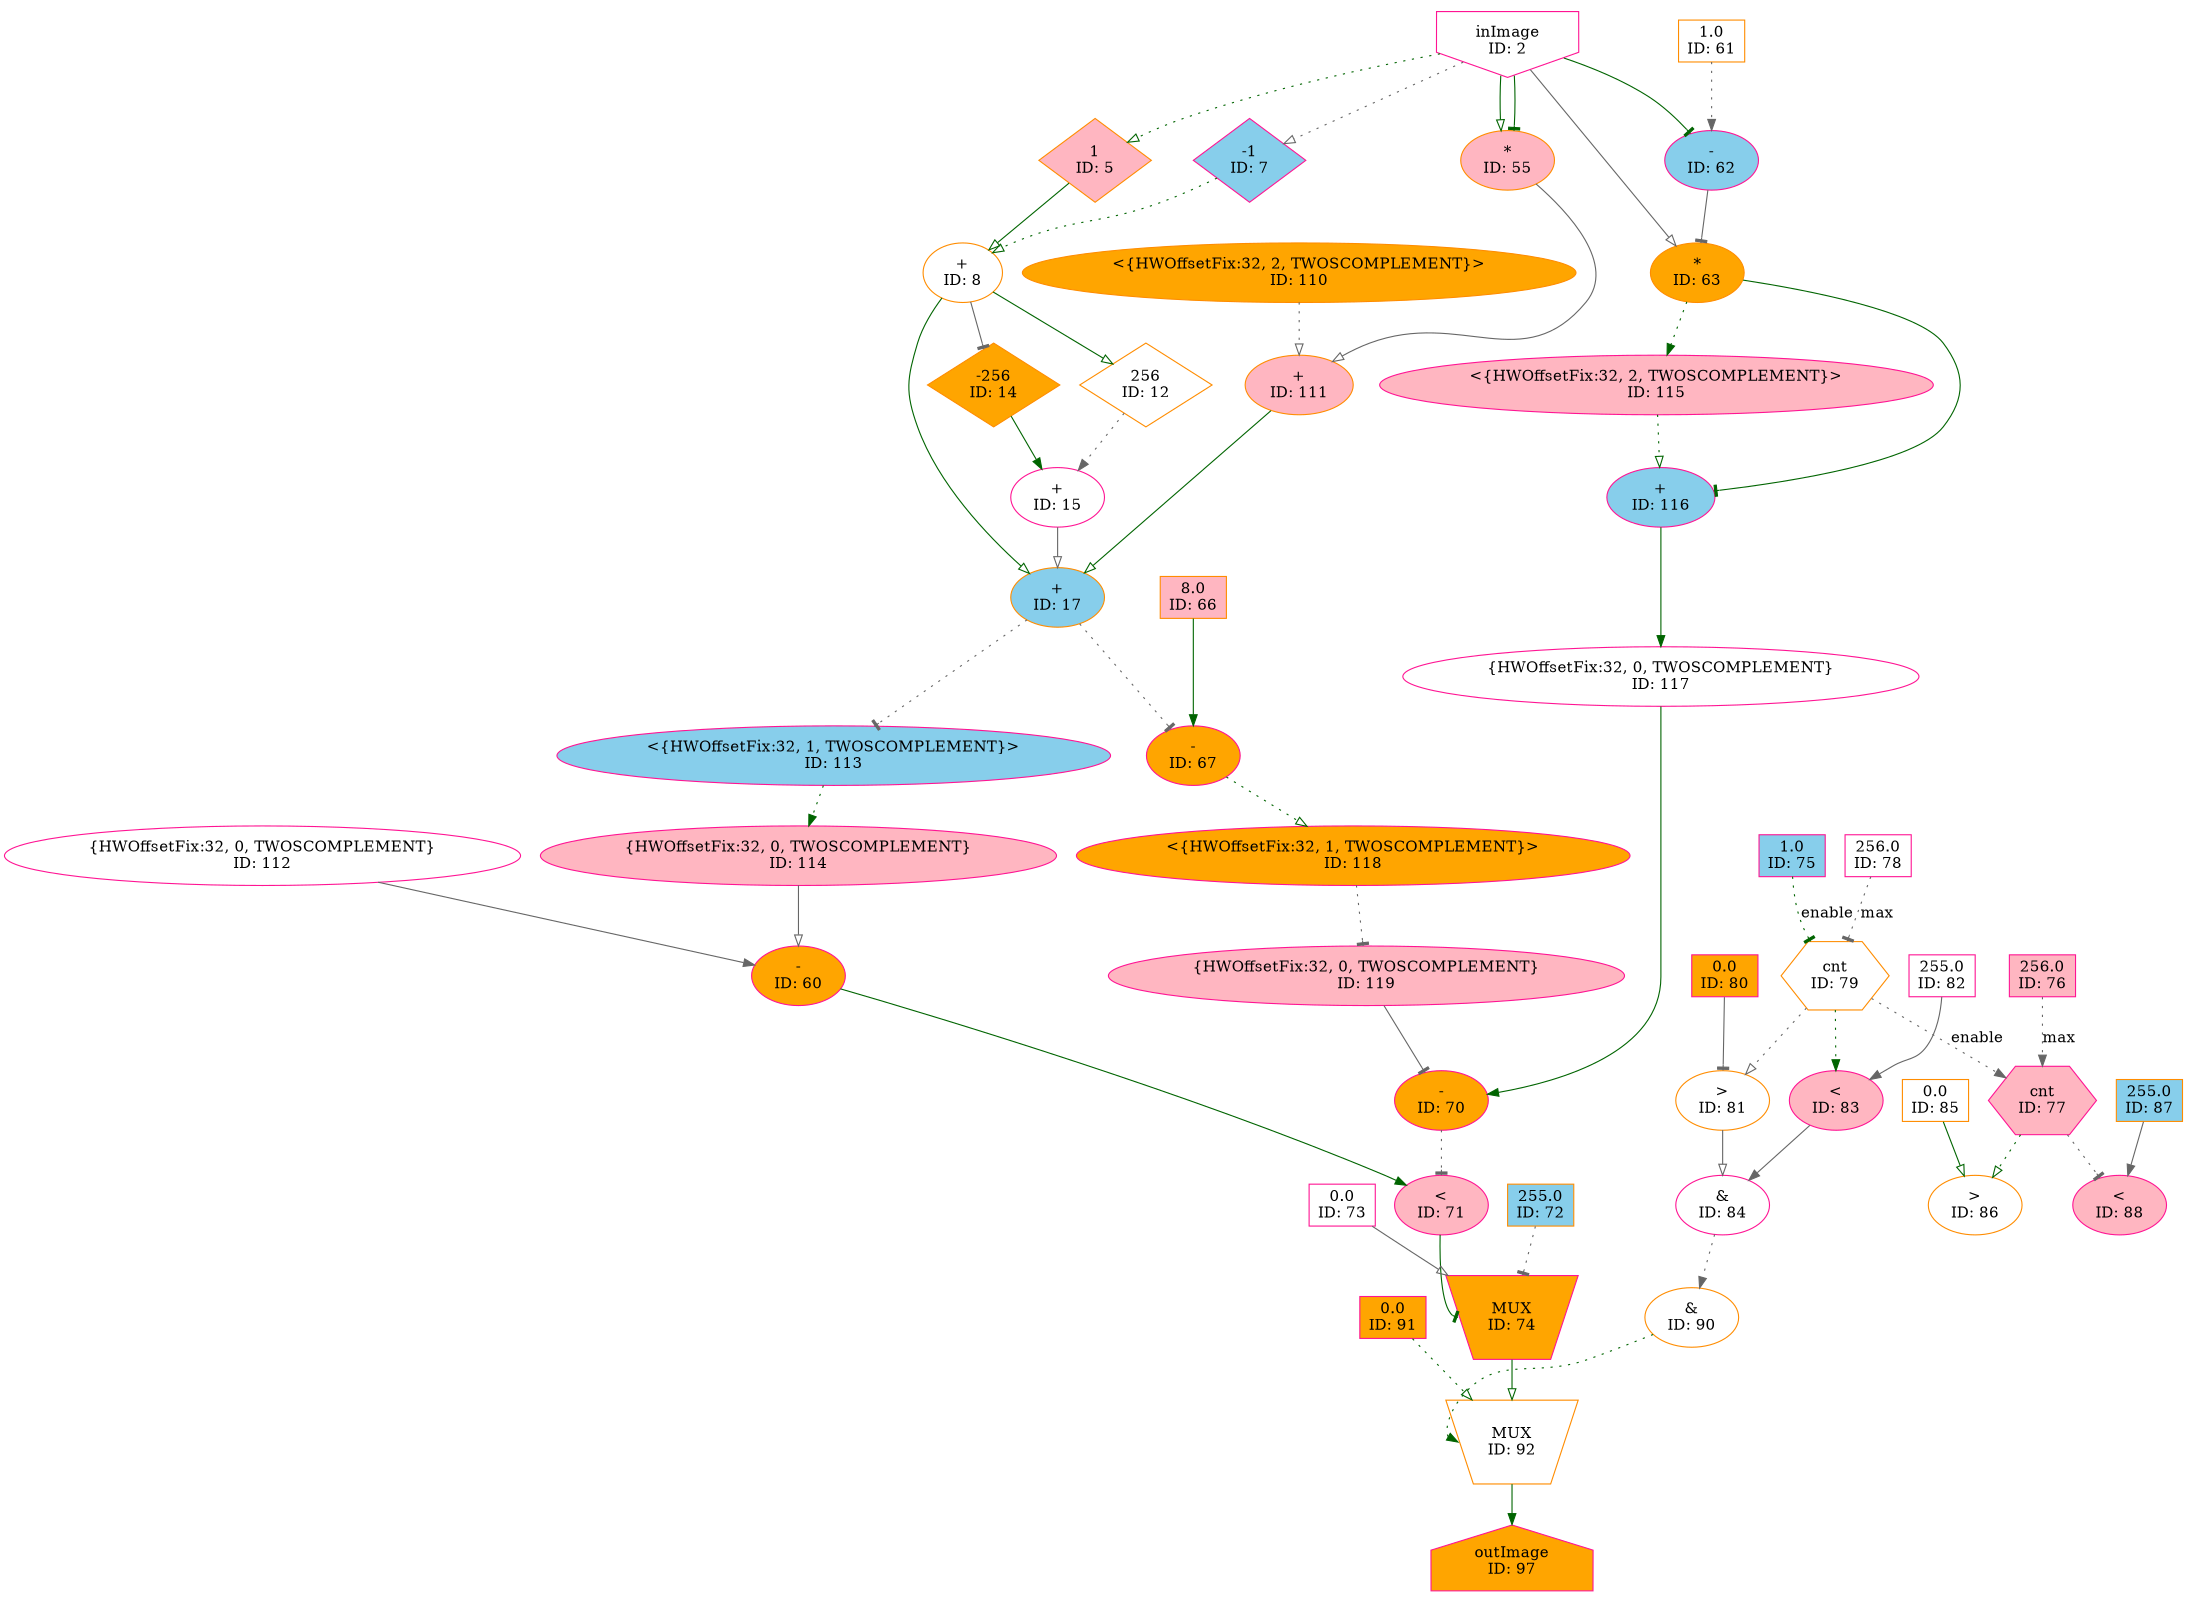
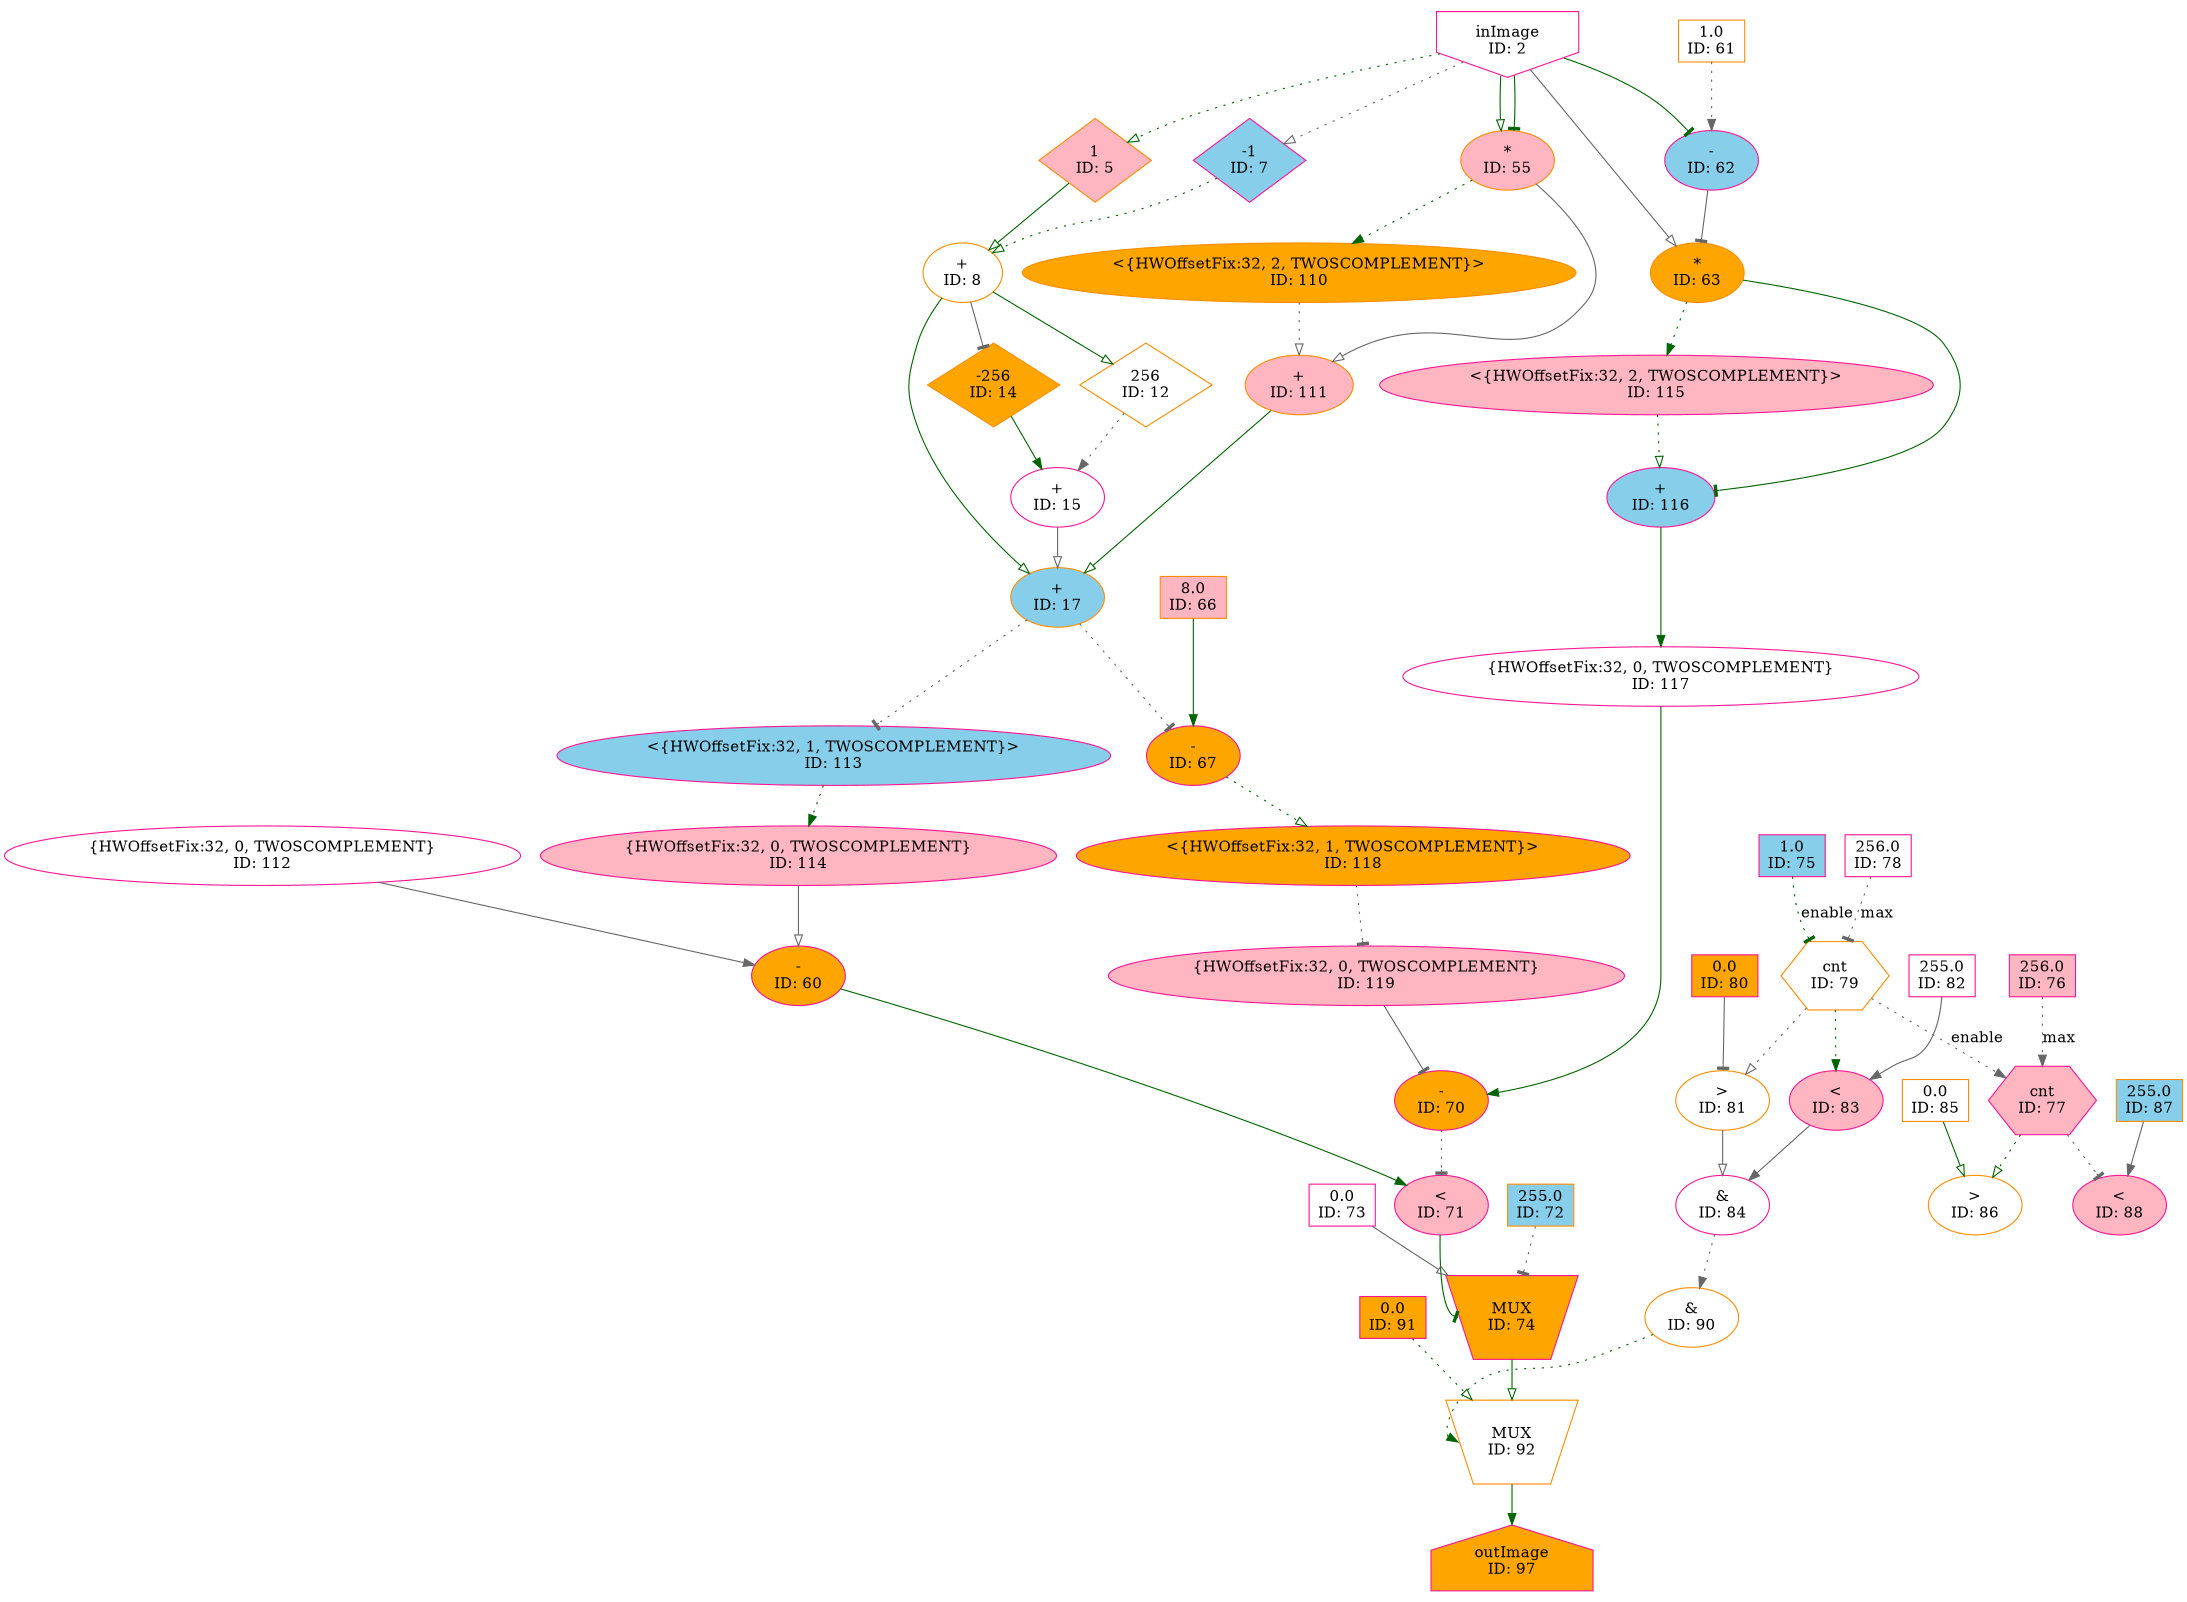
none -> (1417, 209)
